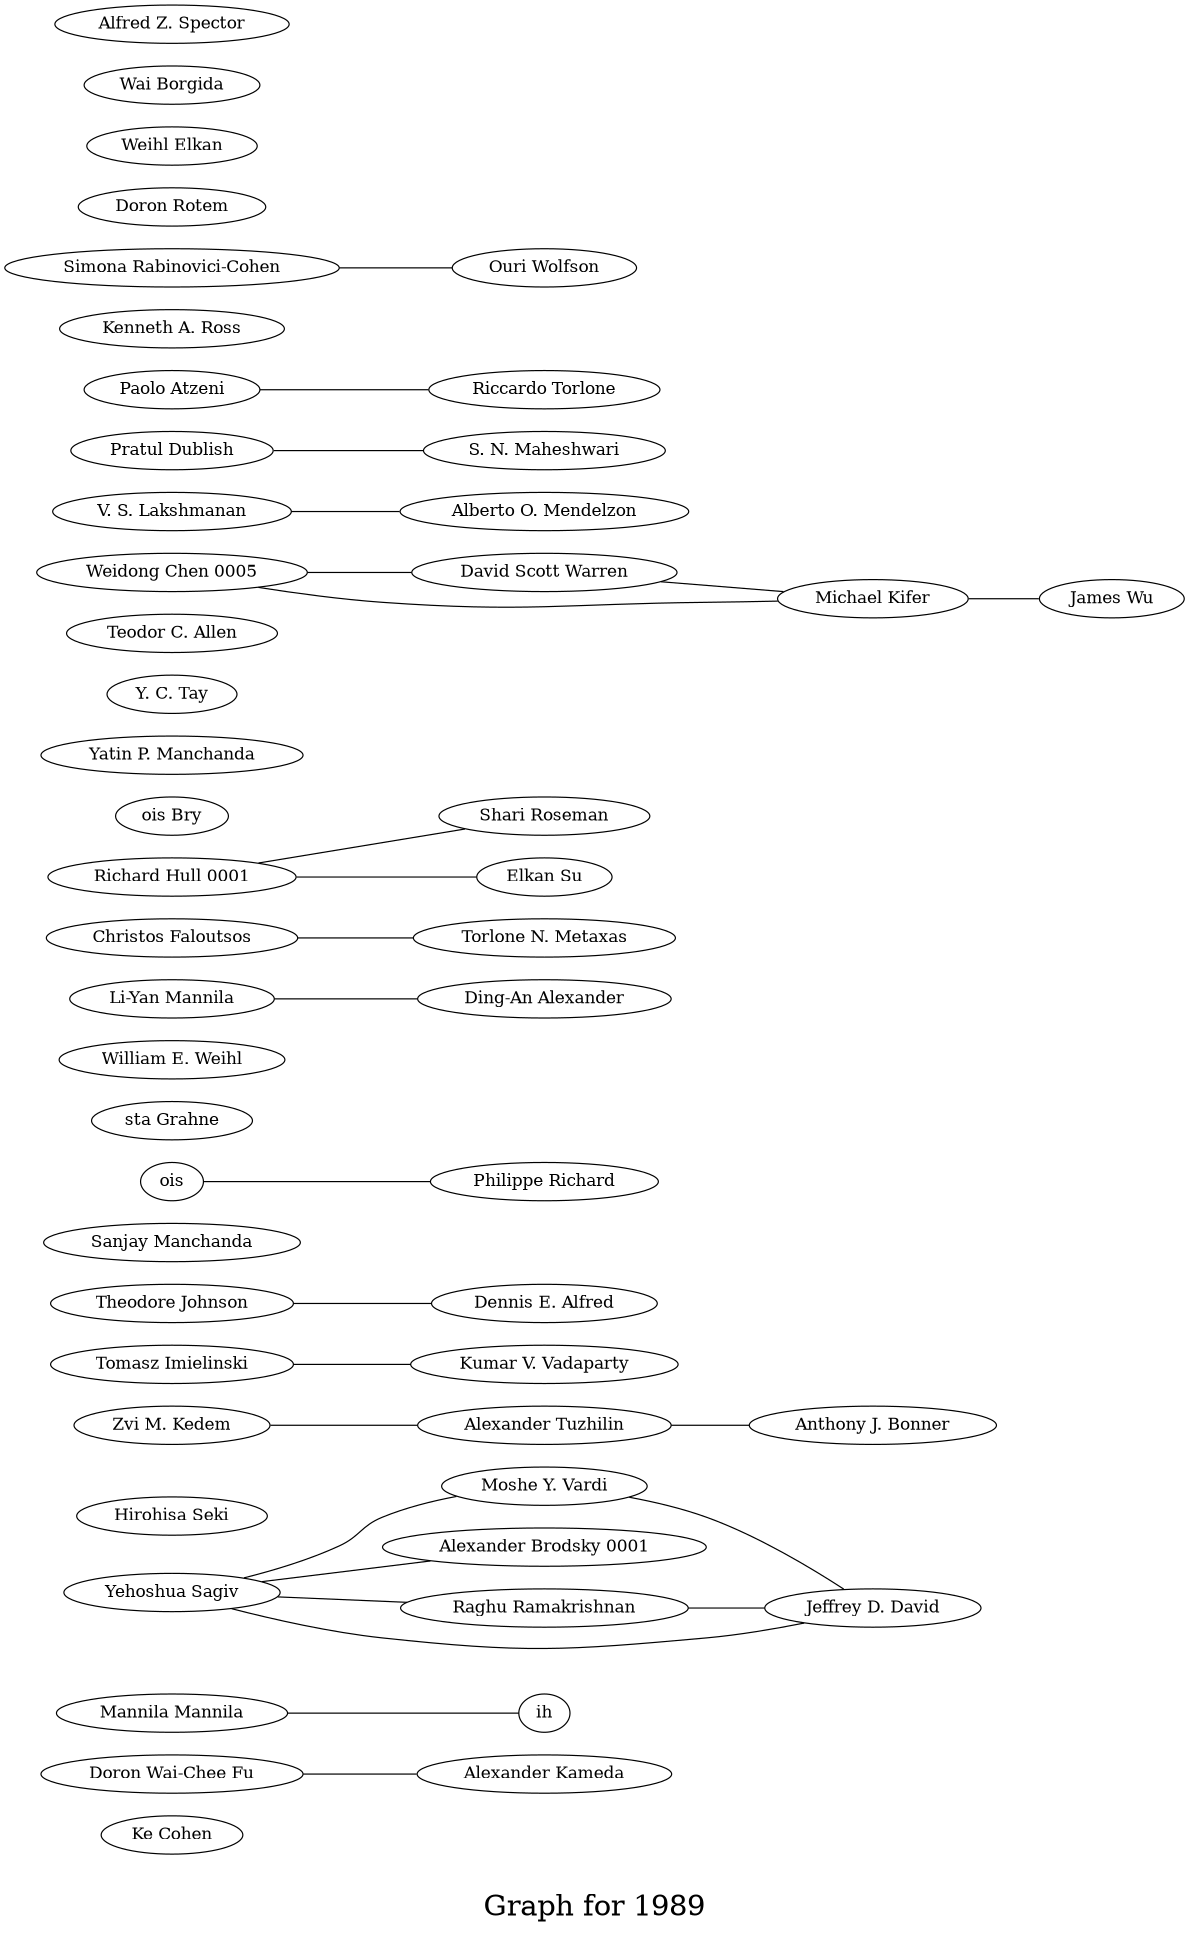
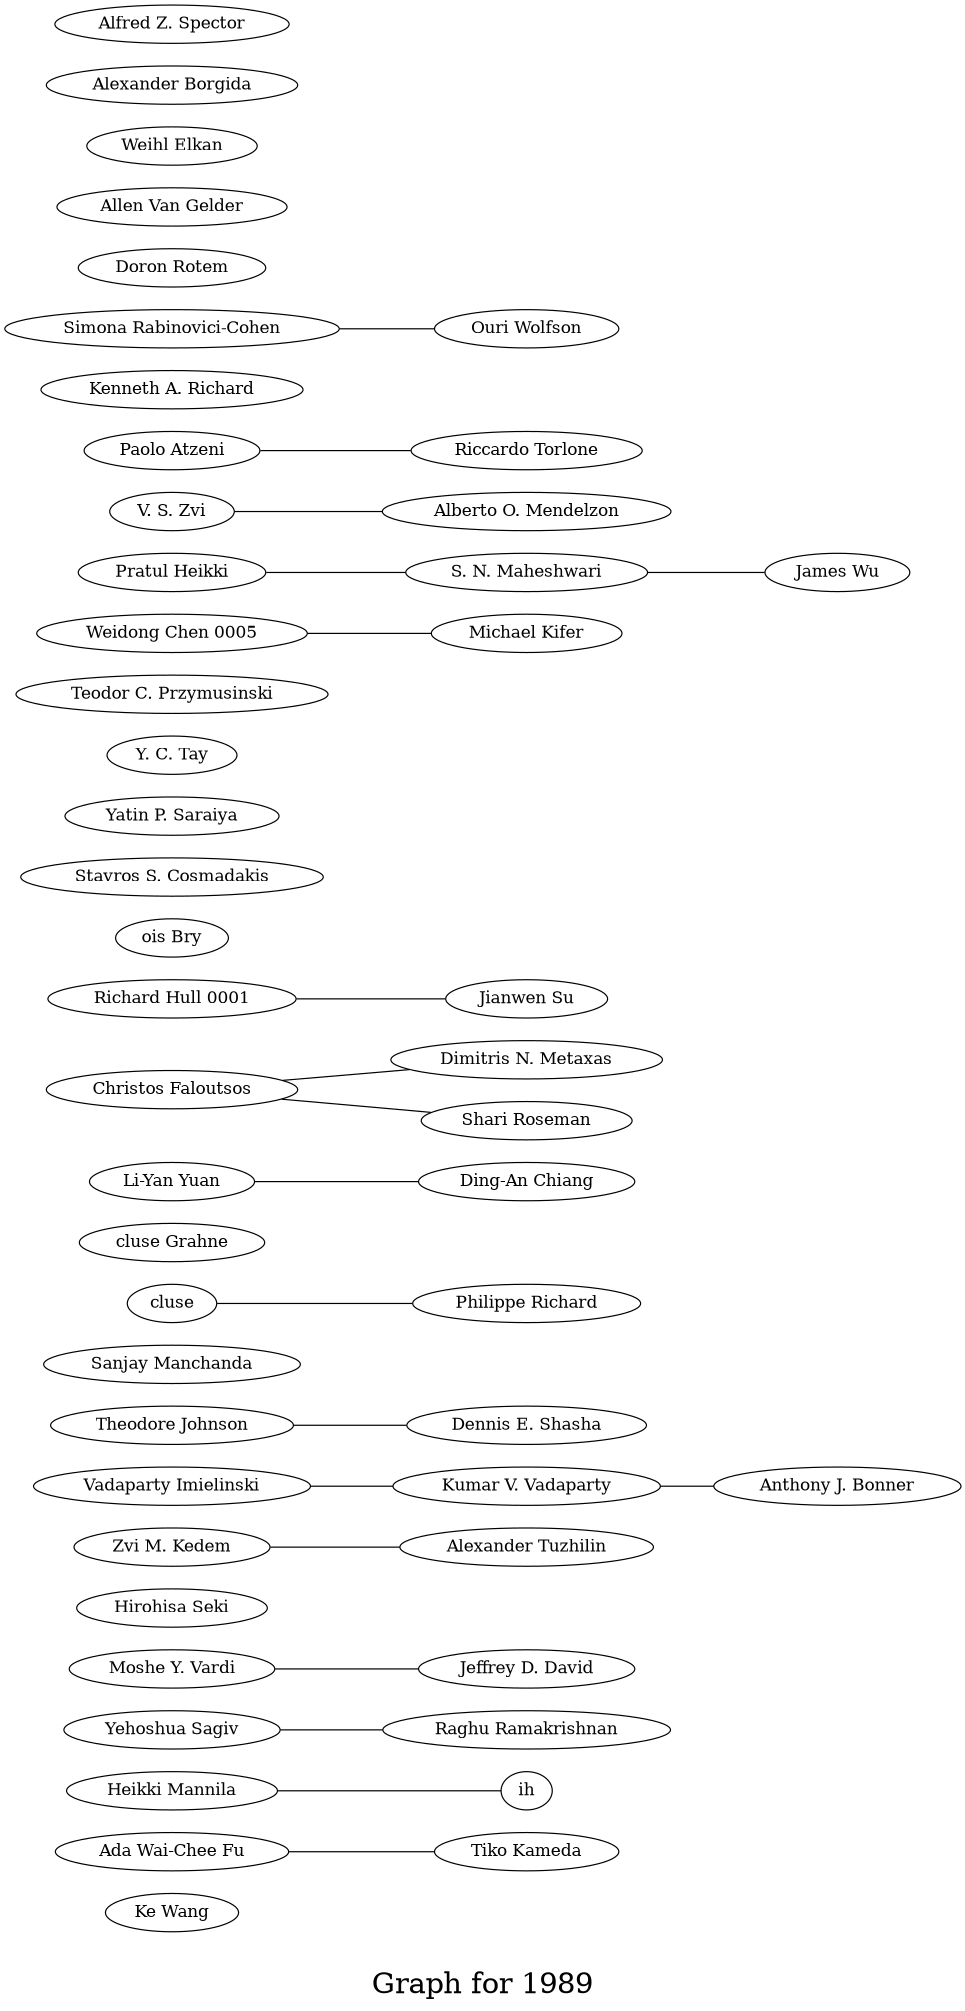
(172, 85) -> (172, 85)
none -> (172, 207)
(172, 329) -> (172, 390)
(172, 451) -> (172, 572)
(172, 511) -> (172, 511)
(544, 572) -> none
(1004, 599) -> (706, 572)
(172, 633) -> (172, 694)
(172, 755) -> (172, 816)
(362, 846) -> (356, 1106)
none -> (172, 877)
(544, 877) -> (527, 999)
(544, 938) -> (527, 1060)
(172, 999) -> (172, 1182)
(544, 999) -> (527, 1182)
(172, 1060) -> none
(172, 1121) -> (172, 1243)
(172, 1182) -> (172, 1303)
(544, 1303) -> (527, 1425)
(172, 1364) -> (172, 1486)
(710, 1425) -> (687, 1486)
(352, 1539) -> none
(544, 1547) -> none
(726, 1608) -> none
(517, 1648) -> none
(172, 1713) -> (172, 1791)
(172, 1774) -> (172, 1852)
(544, 1774) -> (527, 1852)
(172, 1835) -> (172, 1913)
